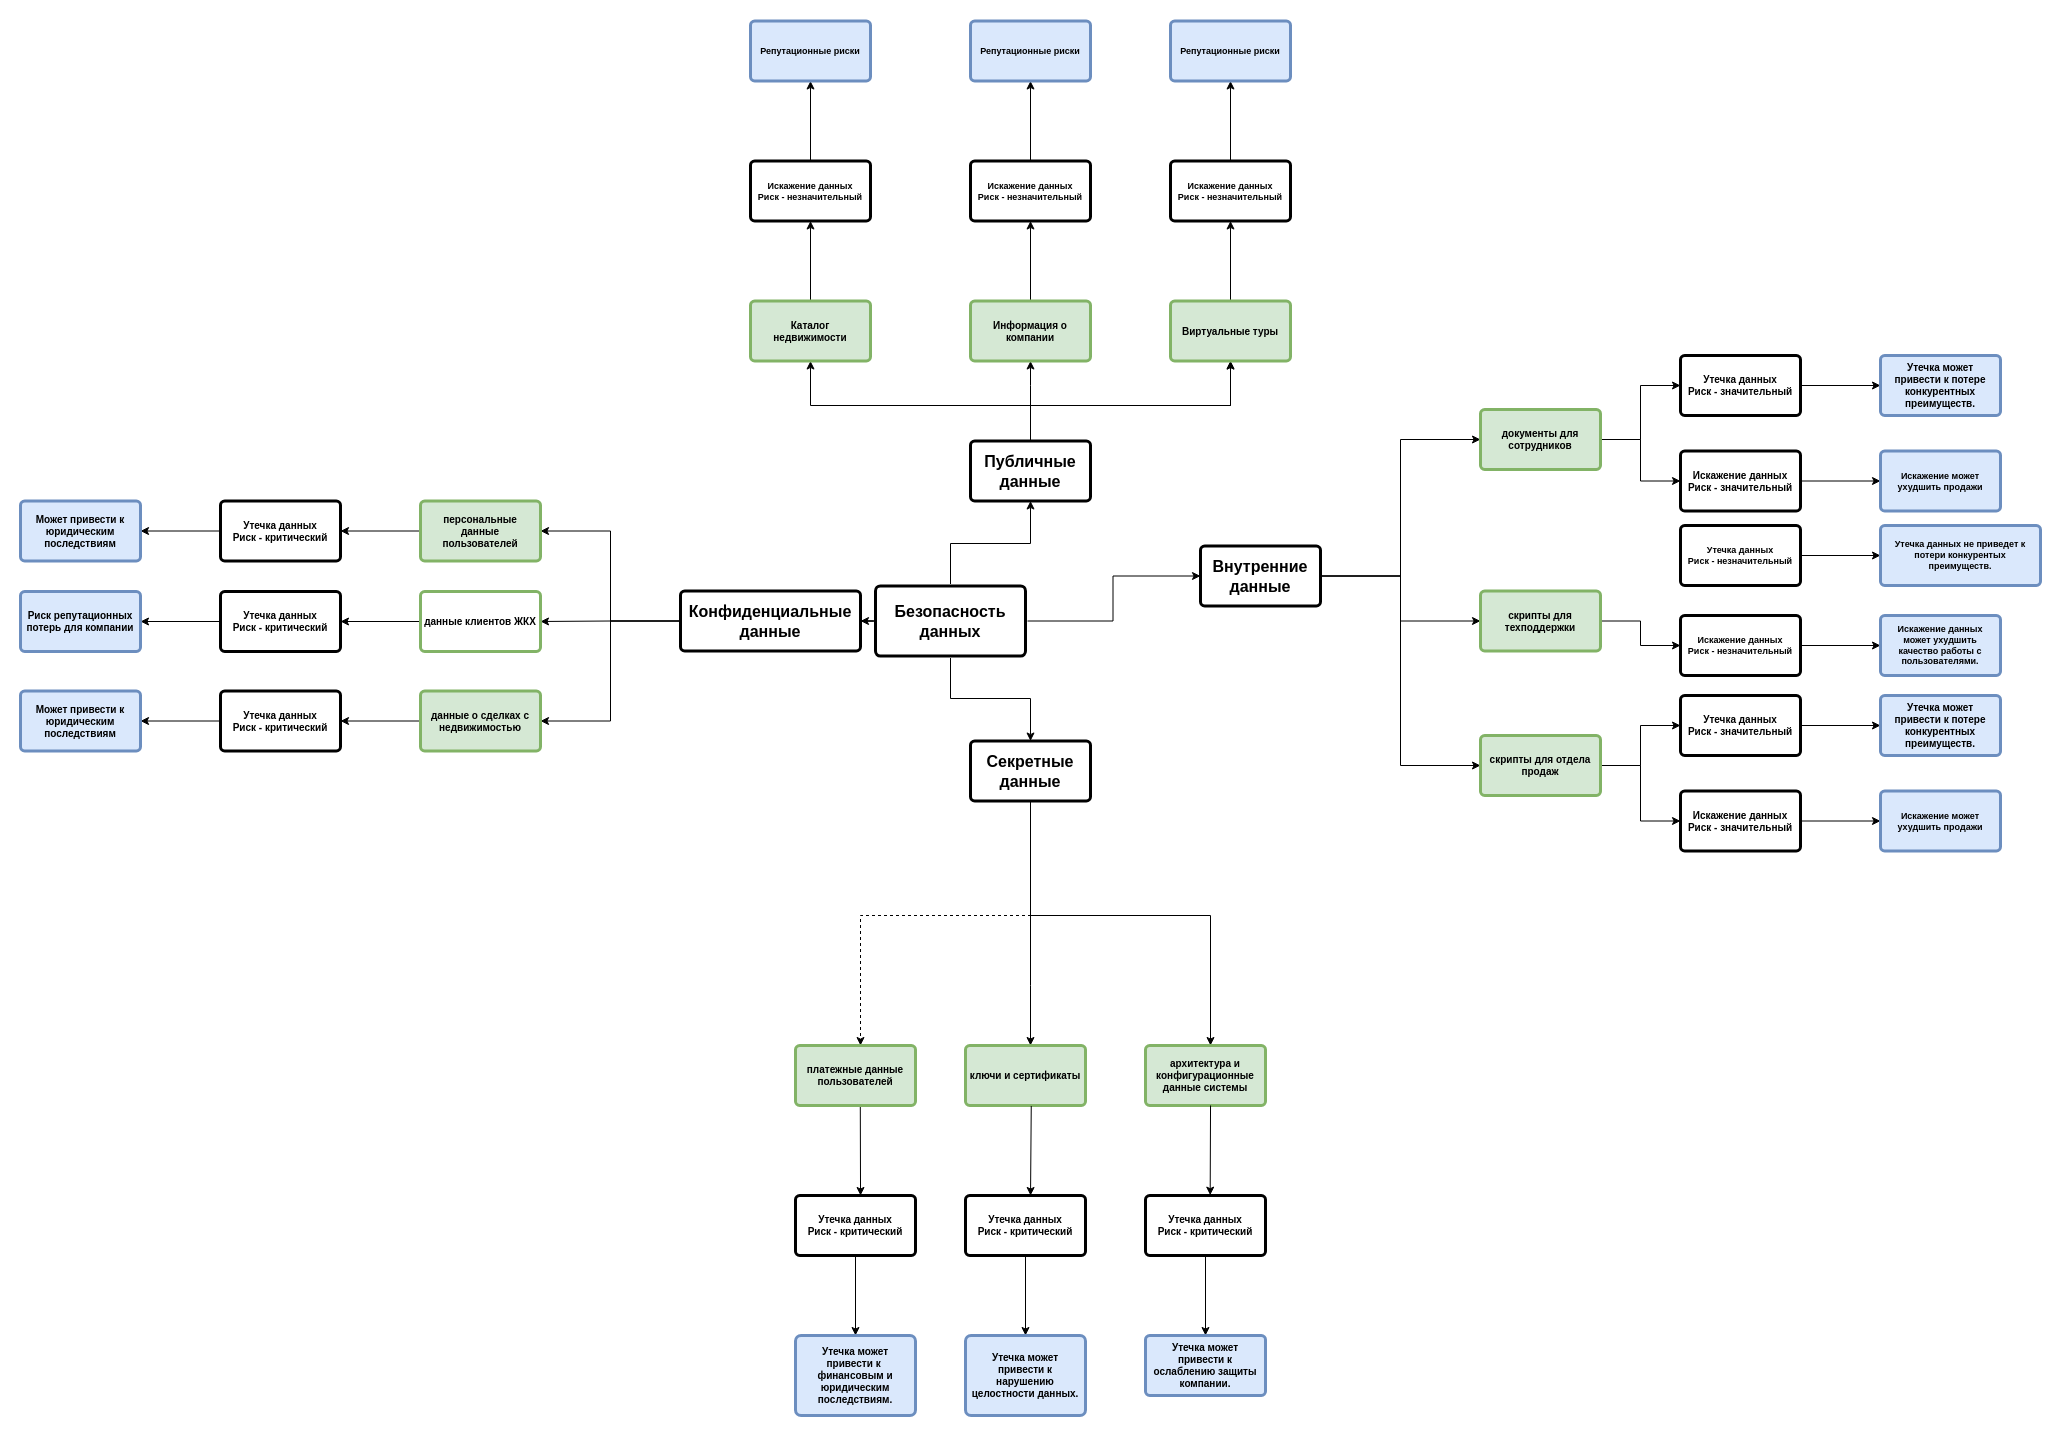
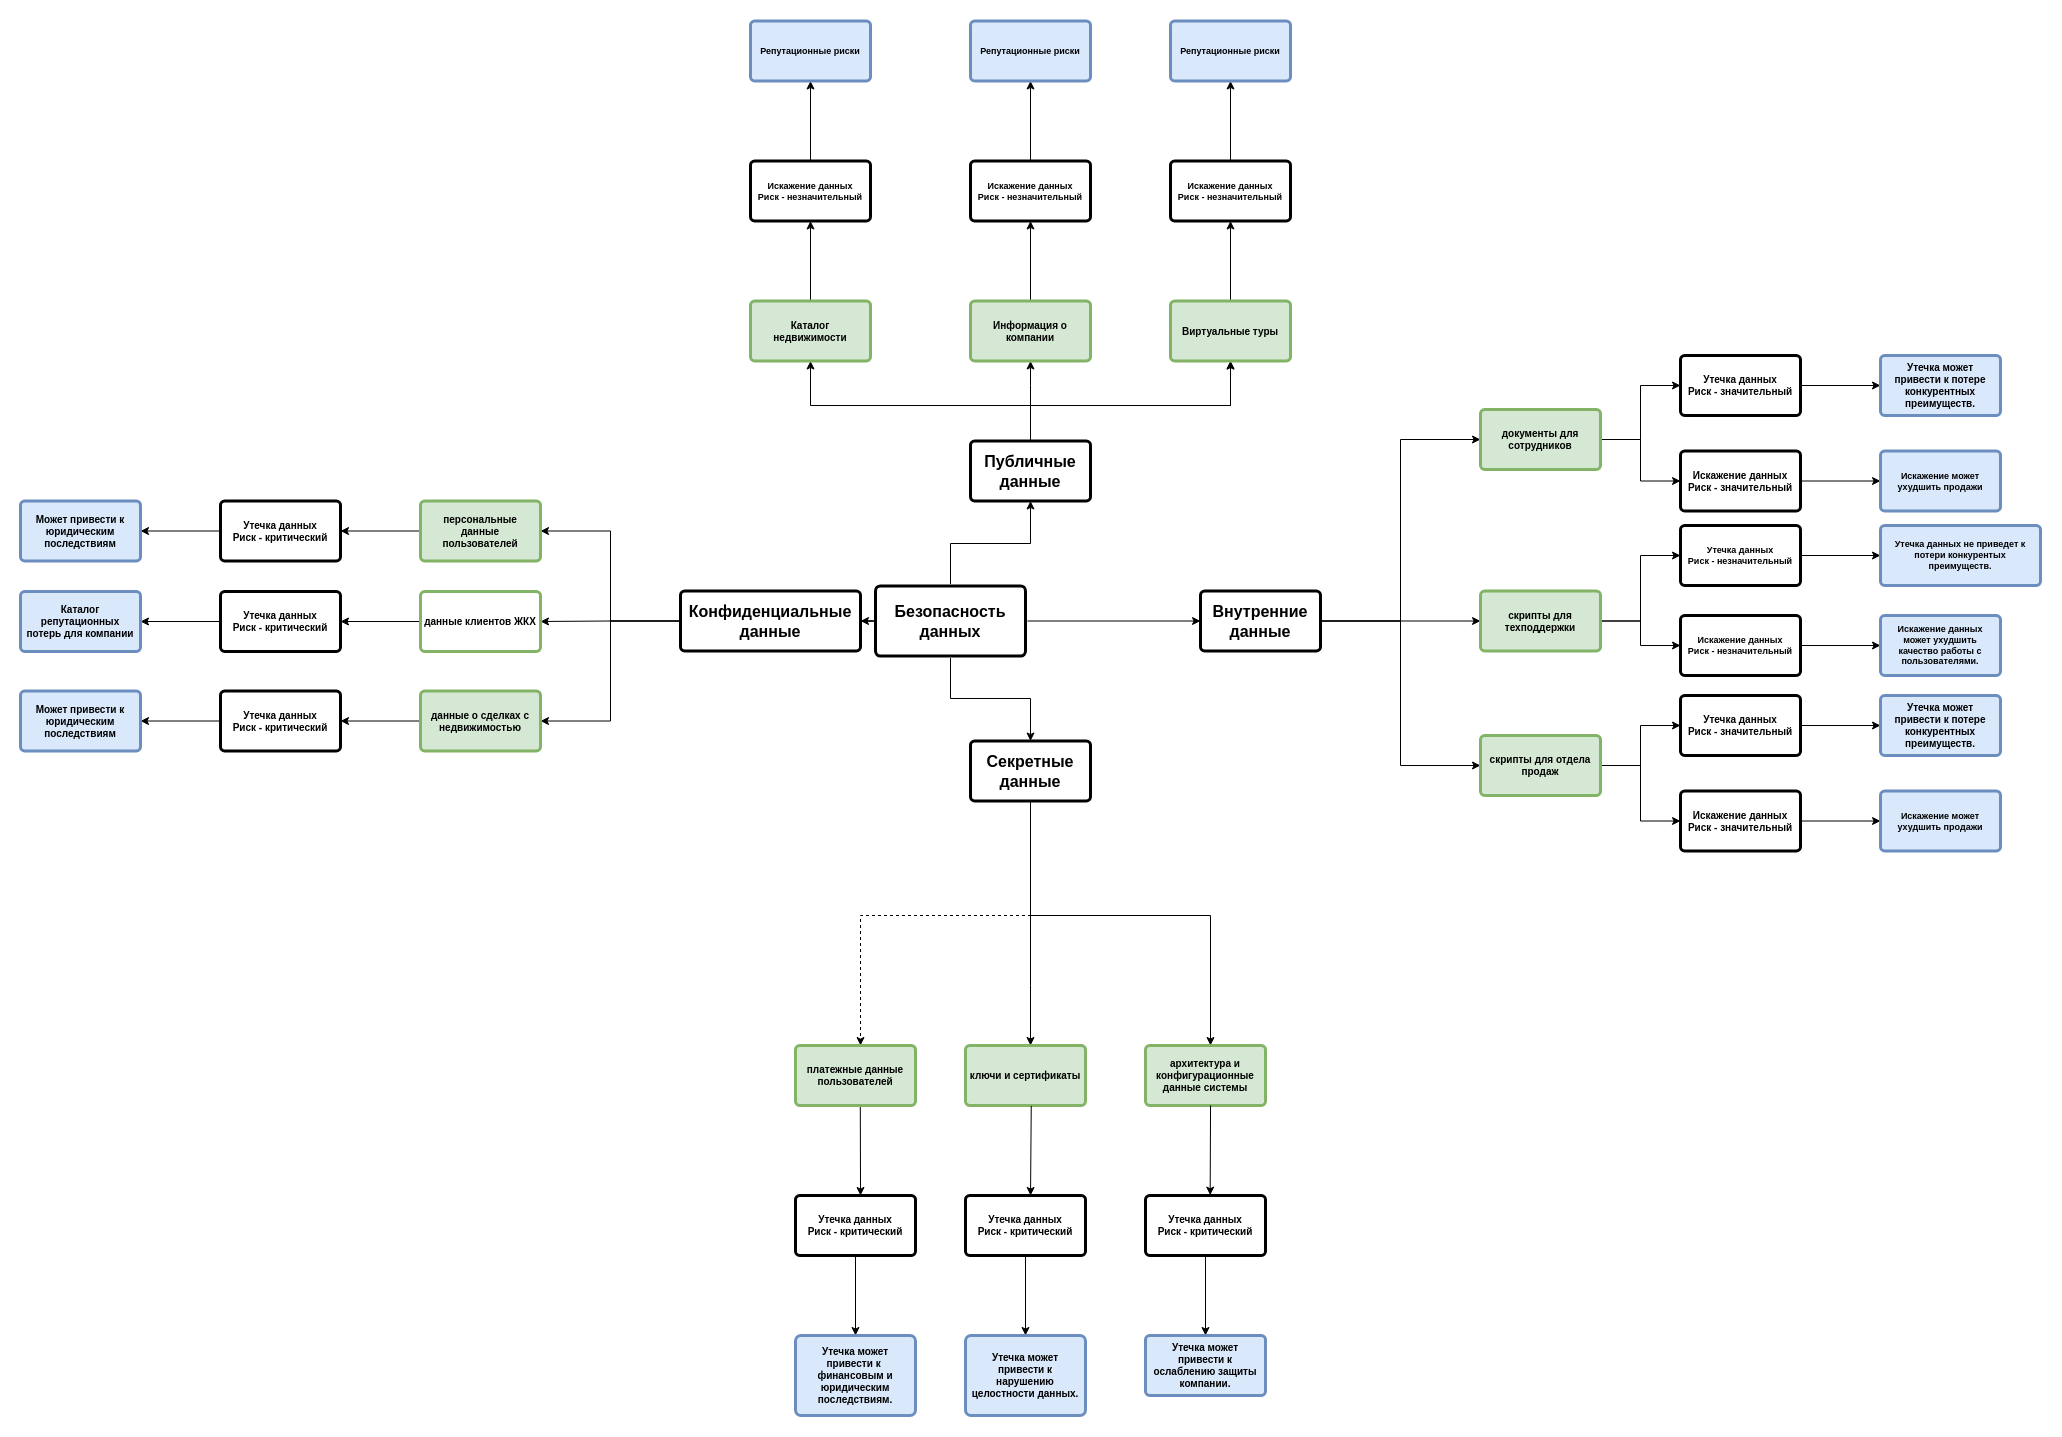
none -> (1641, 571)
(1261, 576) -> (1261, 621)
(81, 622) -> (81, 622)
